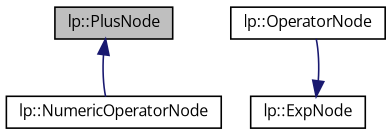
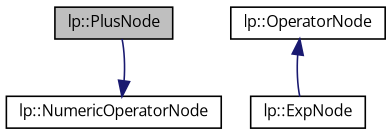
(319, 60) -> (297, 76)
(103, 76) -> (124, 60)
